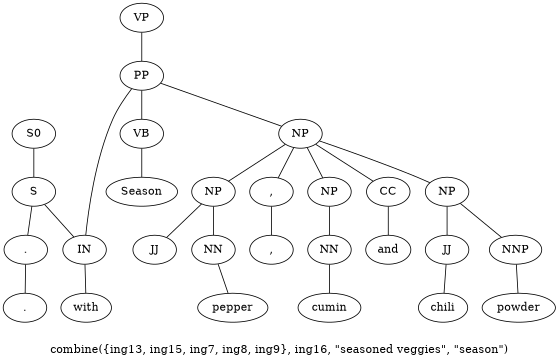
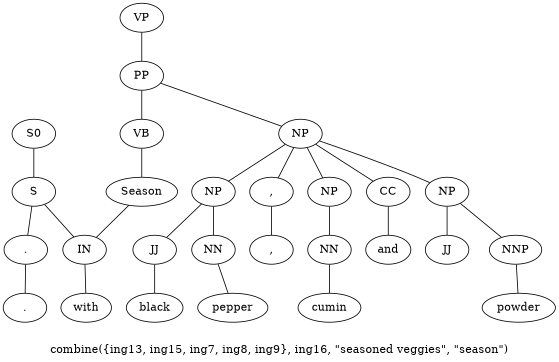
(99, 159) -> (113, 221)
none -> (155, 308)
(443, 308) -> none
